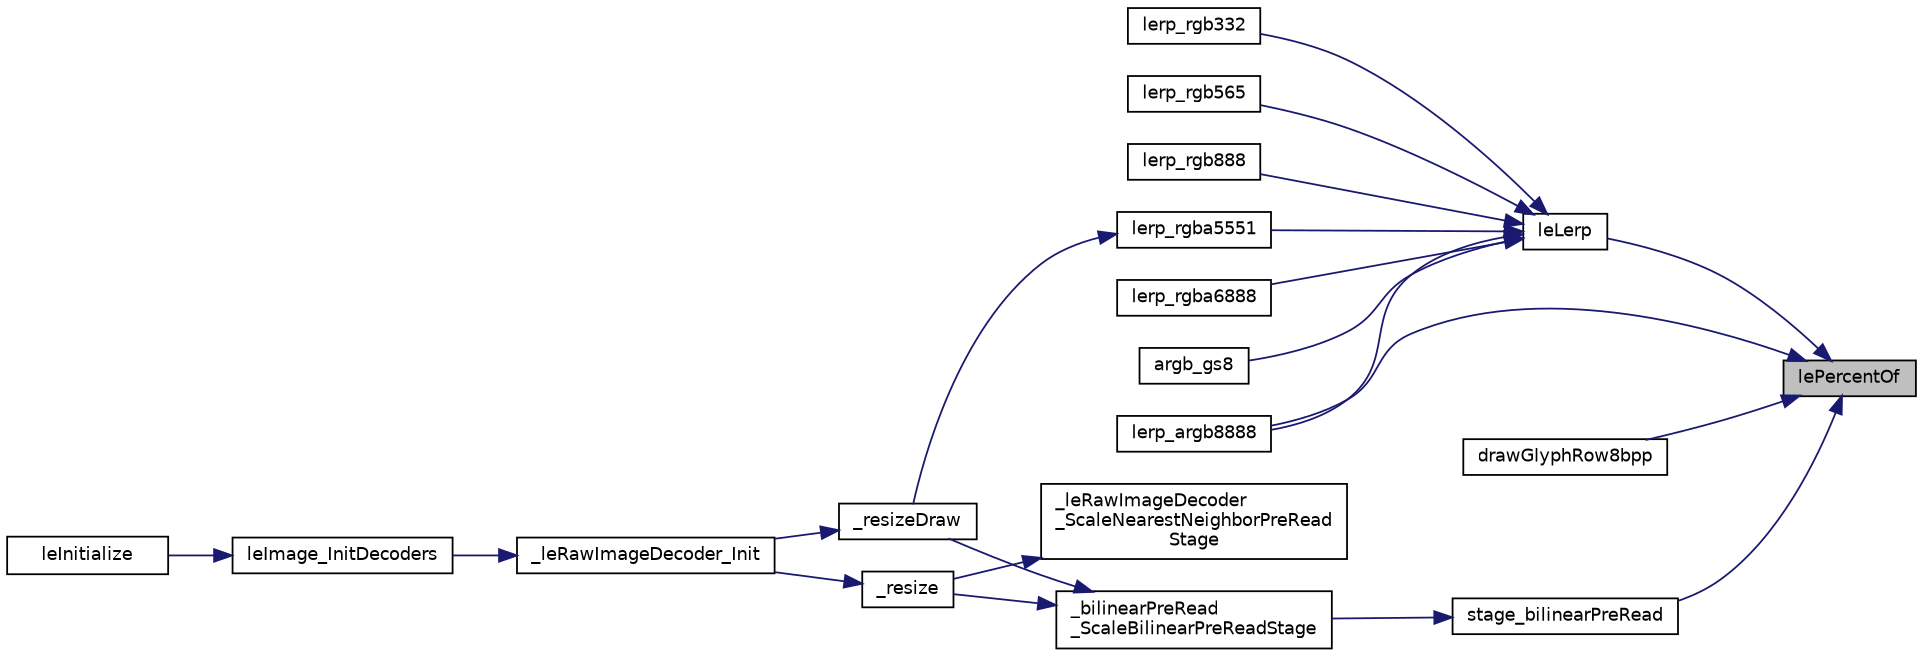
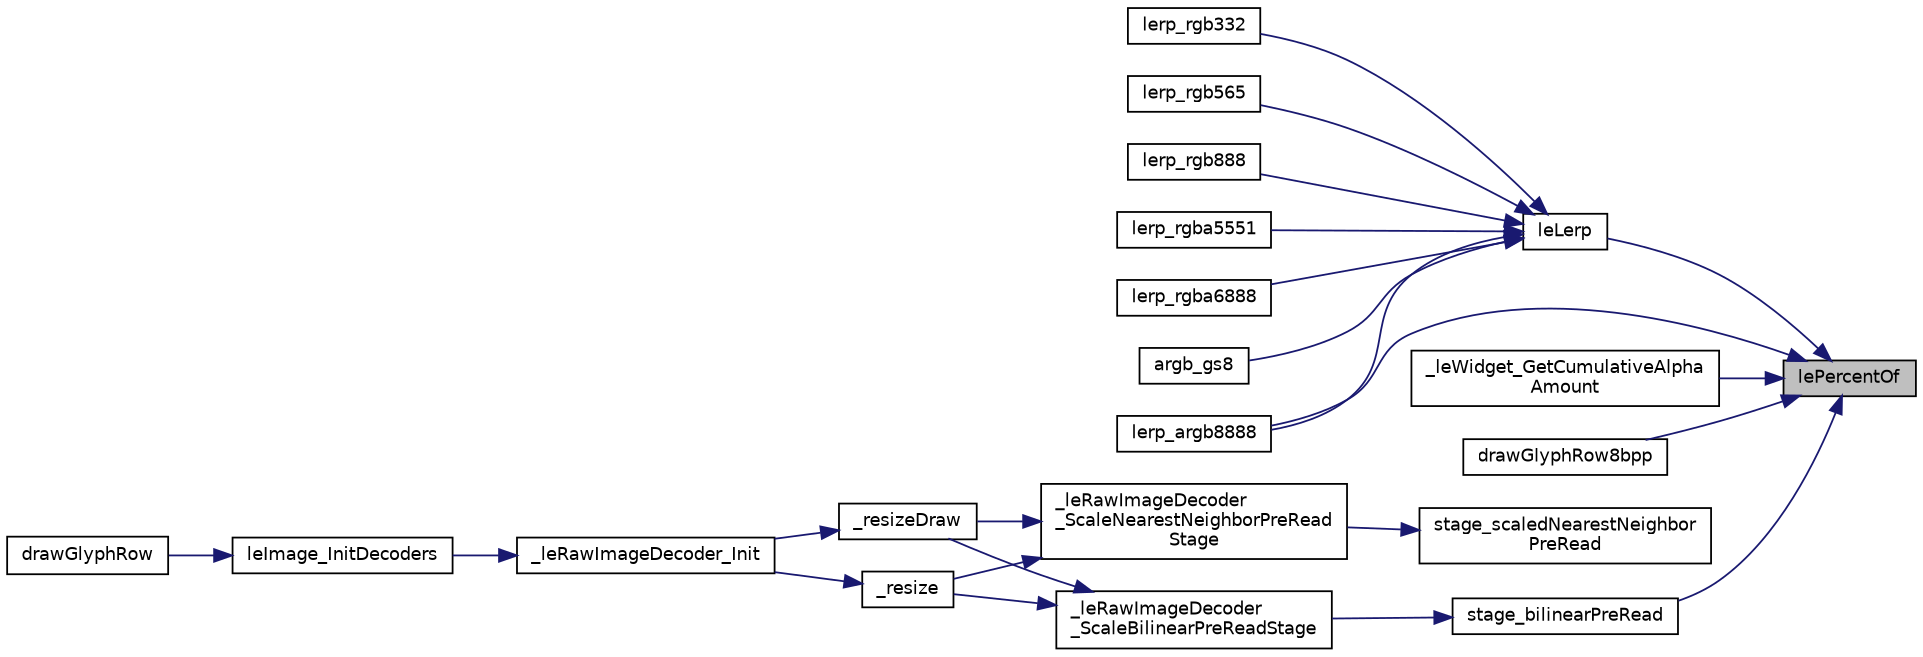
(973, 346) -> (1000, 521)
none -> (1565, 378)
none -> (1565, 536)
(88, 555) -> (88, 555)
(1194, 620) -> (1194, 620)
